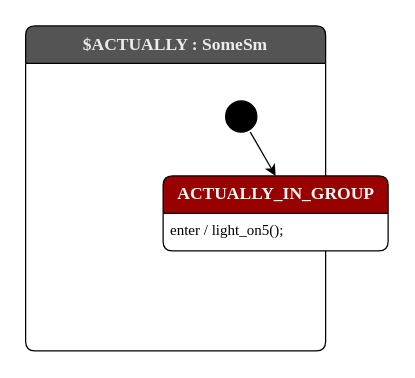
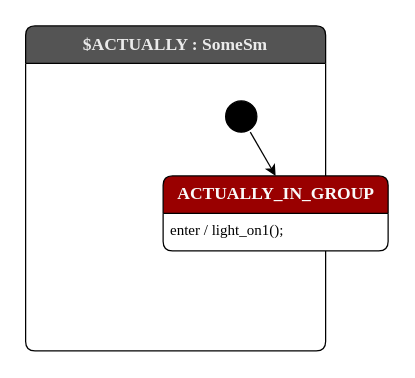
(244, 230) -> (244, 230)
